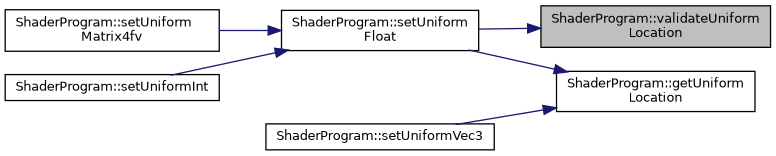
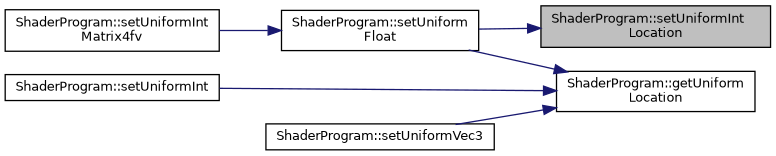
(656, 27) -> (656, 27)
(112, 30) -> (112, 30)
(223, 64) -> (381, 89)
